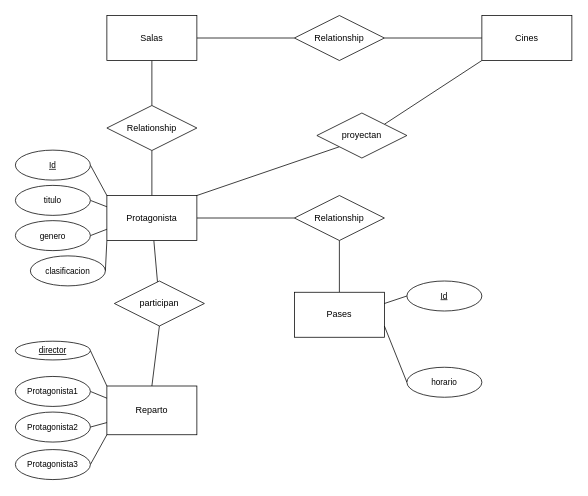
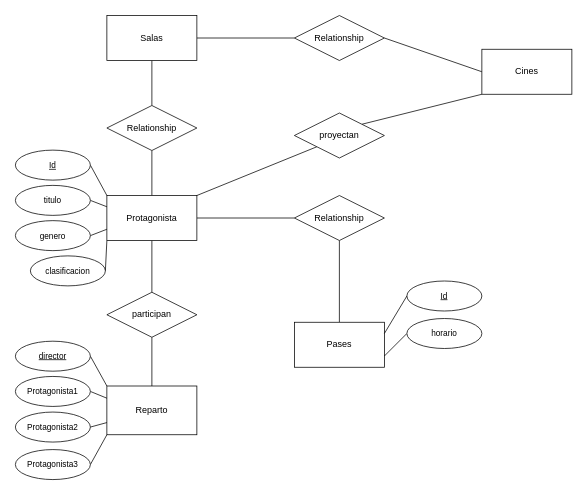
(527, 38) -> (527, 72)
(362, 135) -> (339, 135)
(159, 303) -> (152, 315)
(339, 315) -> (339, 345)
(53, 350) -> (53, 356)
(444, 382) -> (444, 333)
